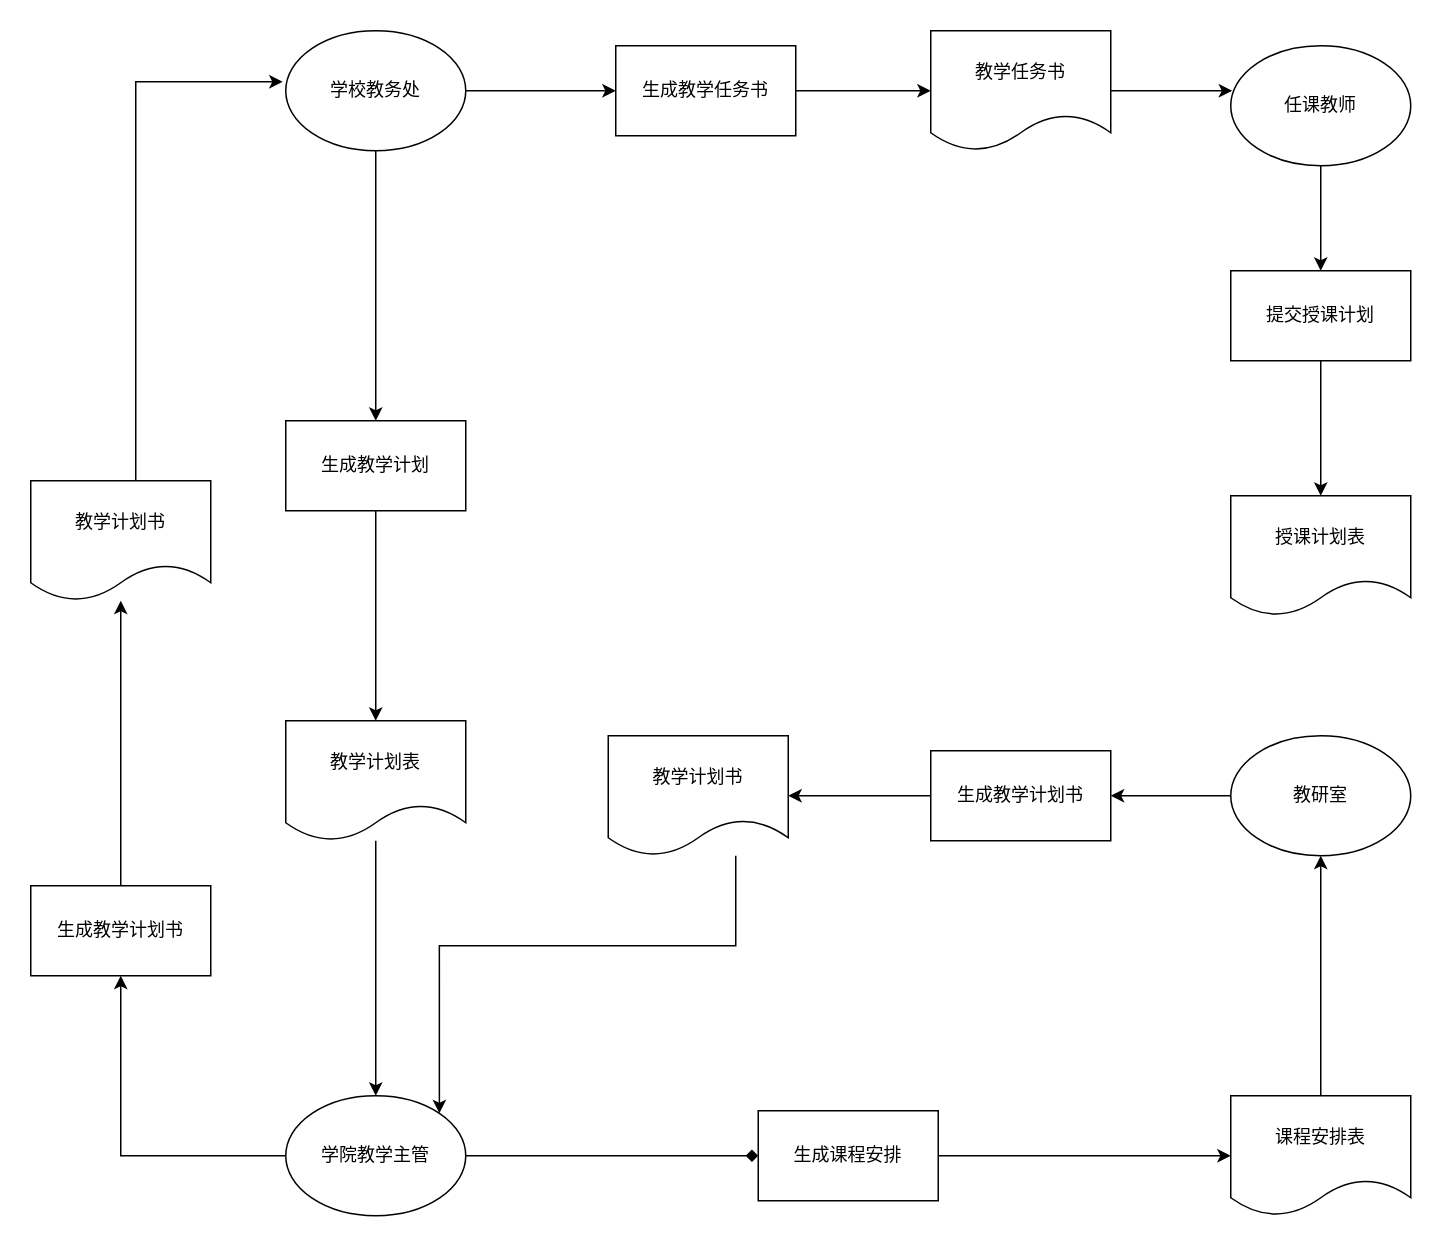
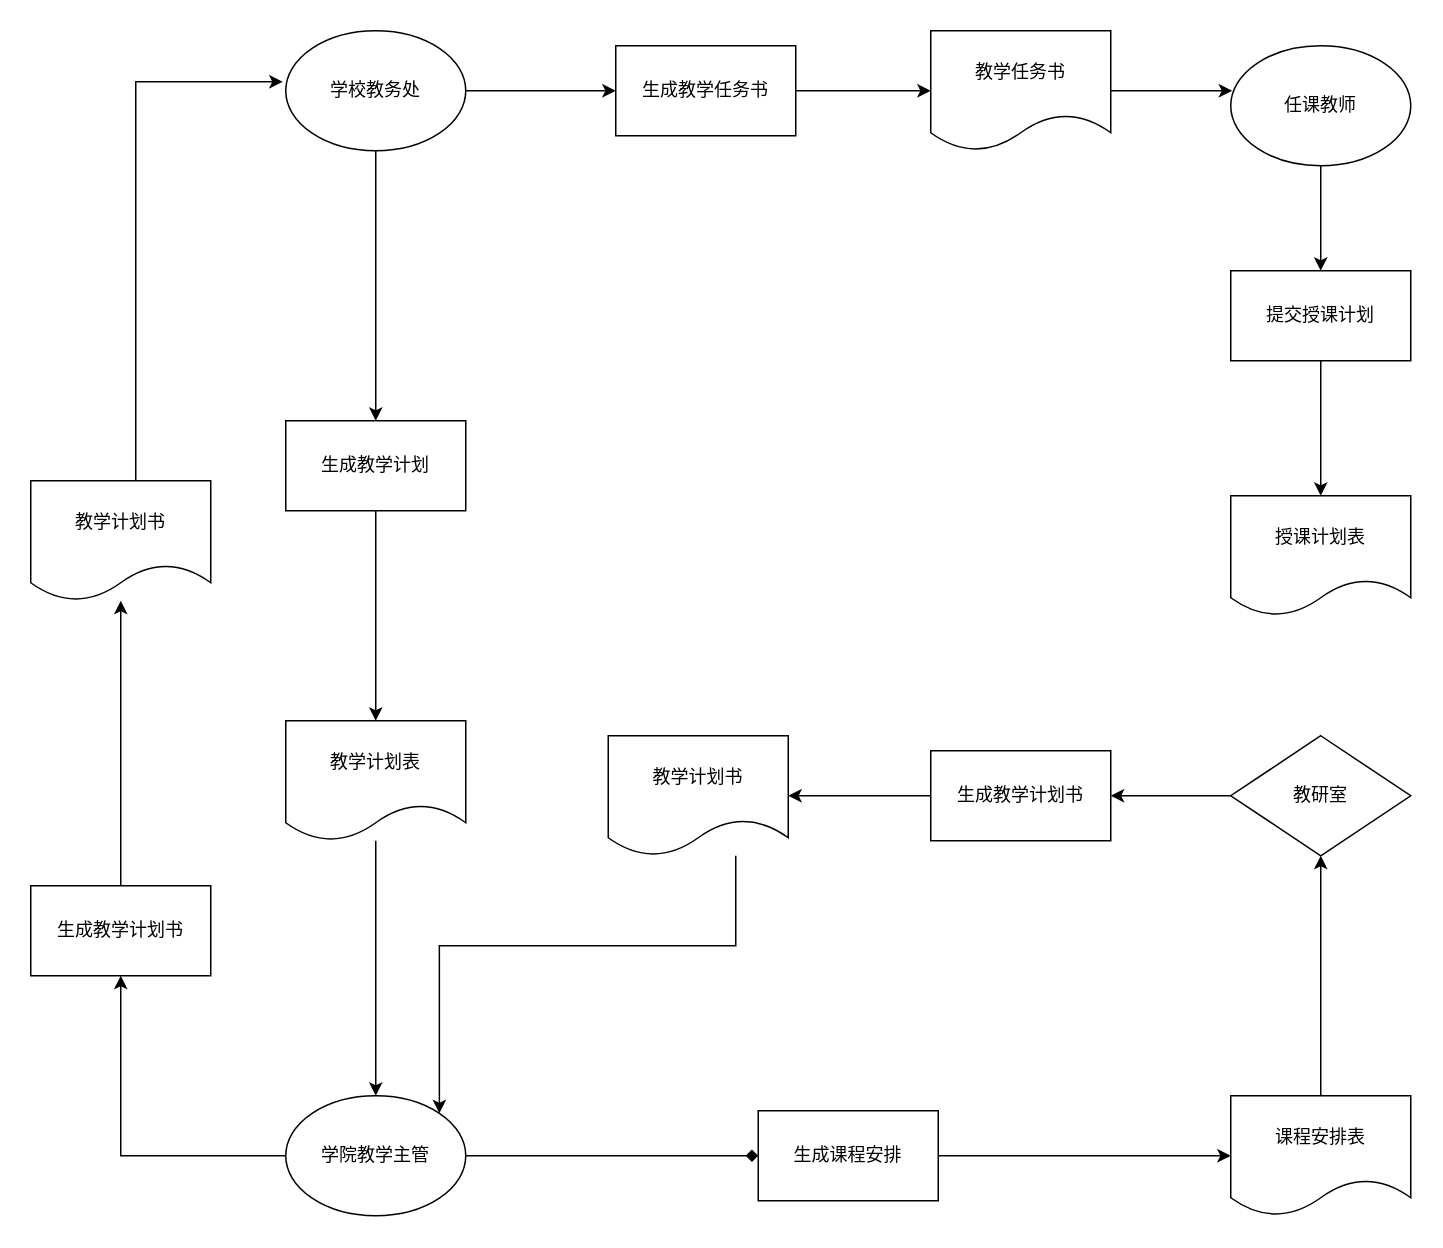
(1321, 796) -> (1321, 796)
